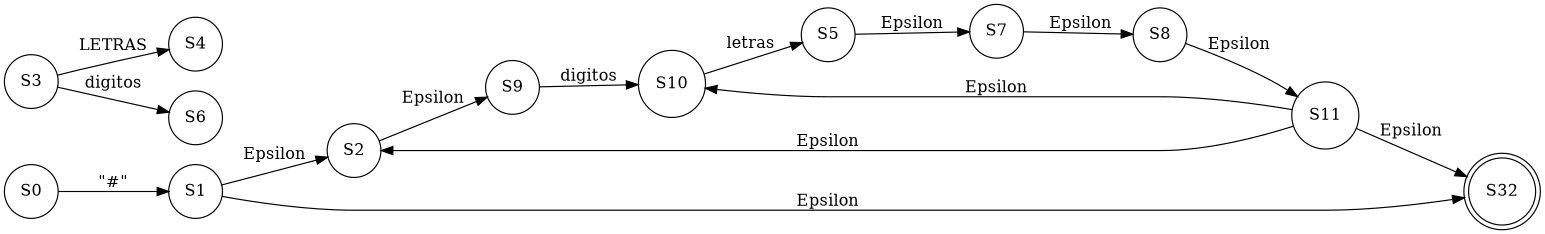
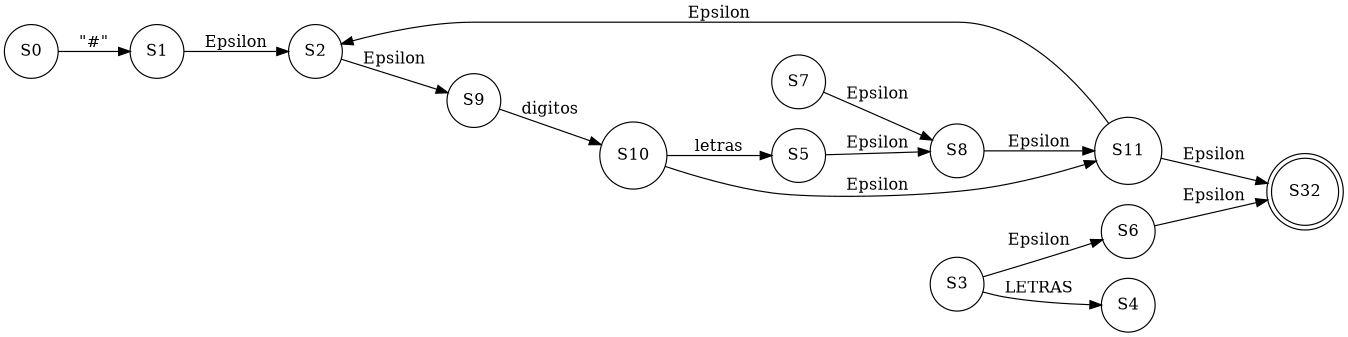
(906, 33) -> (872, 153)
(113, 83) -> (1039, 240)
(1005, 97) -> (875, 196)
(837, 210) -> (1205, 214)
